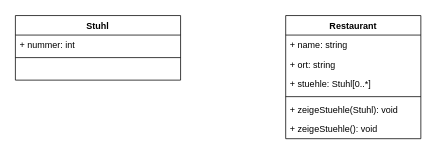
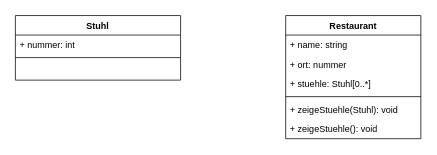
(318, 65) -> (319, 65)
